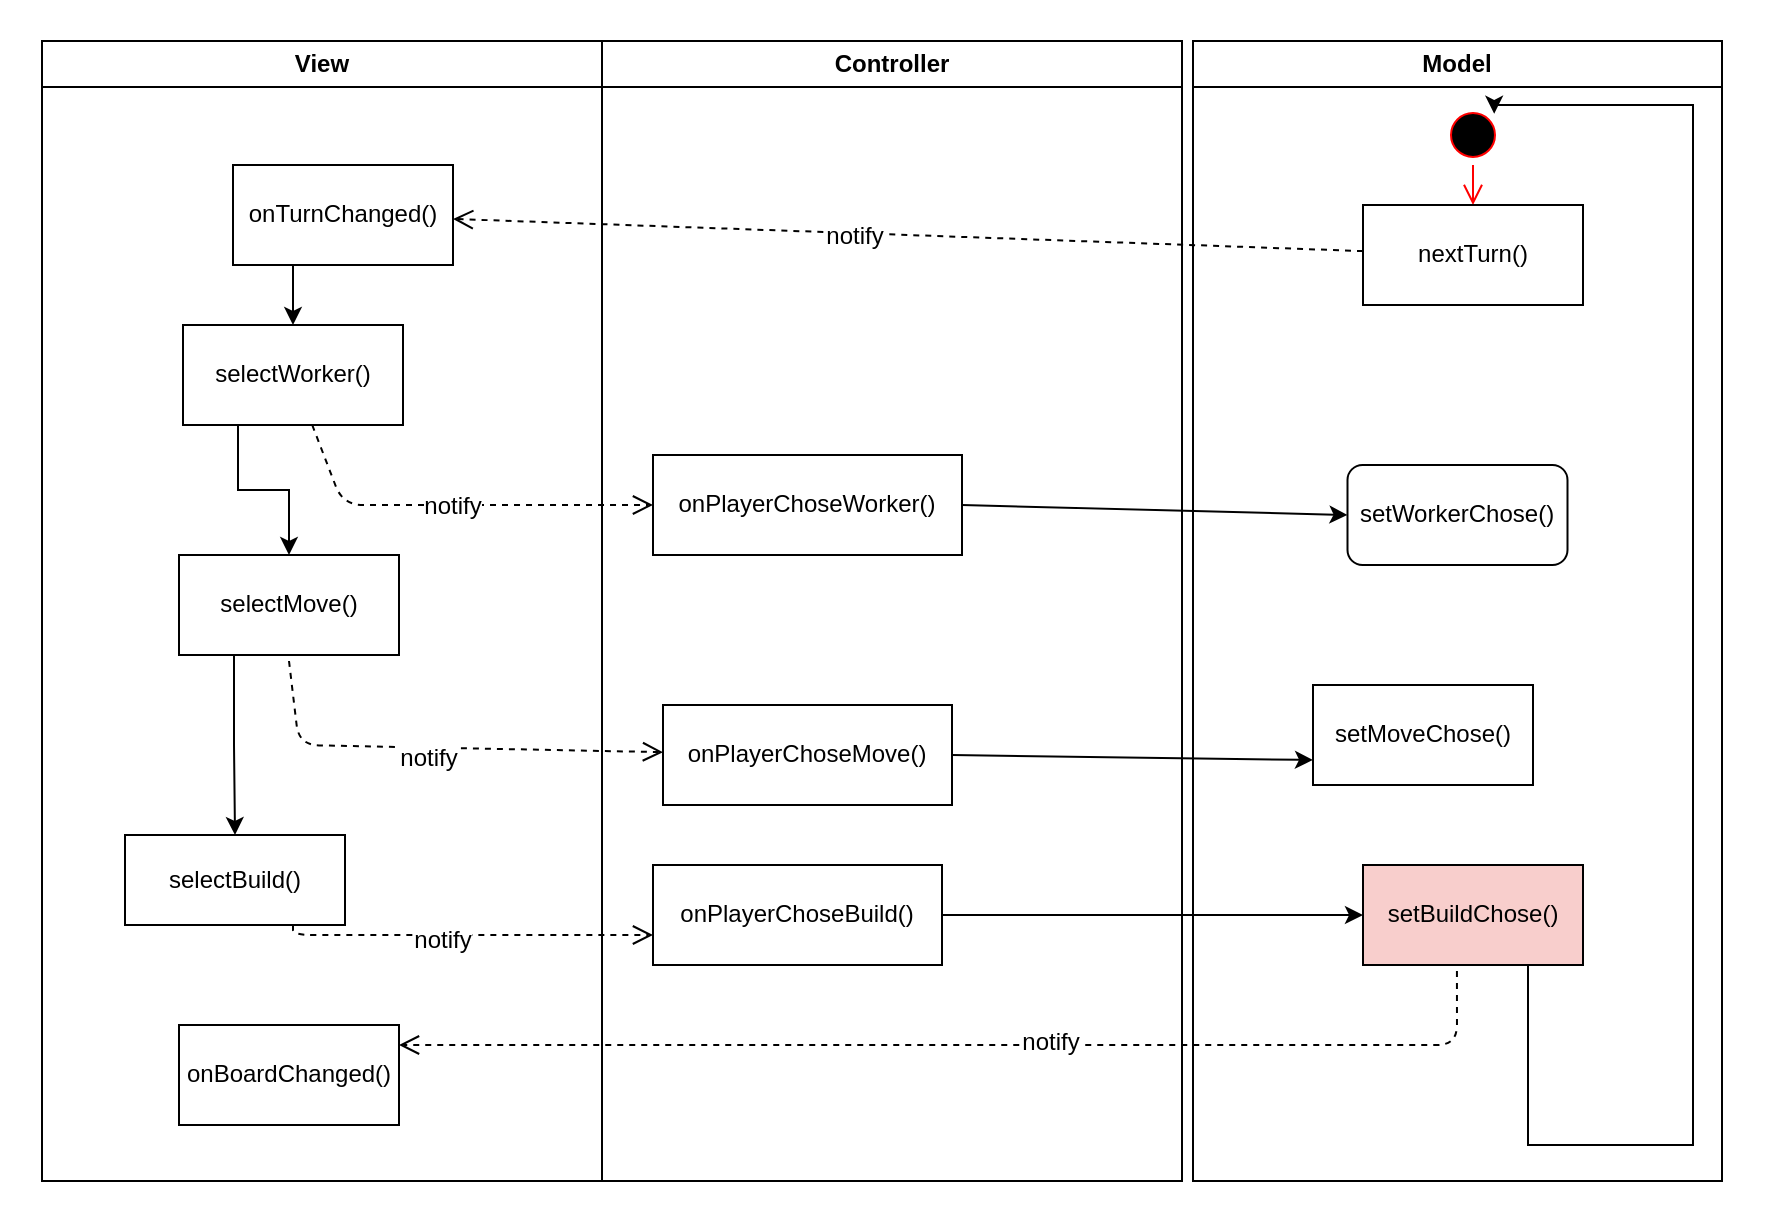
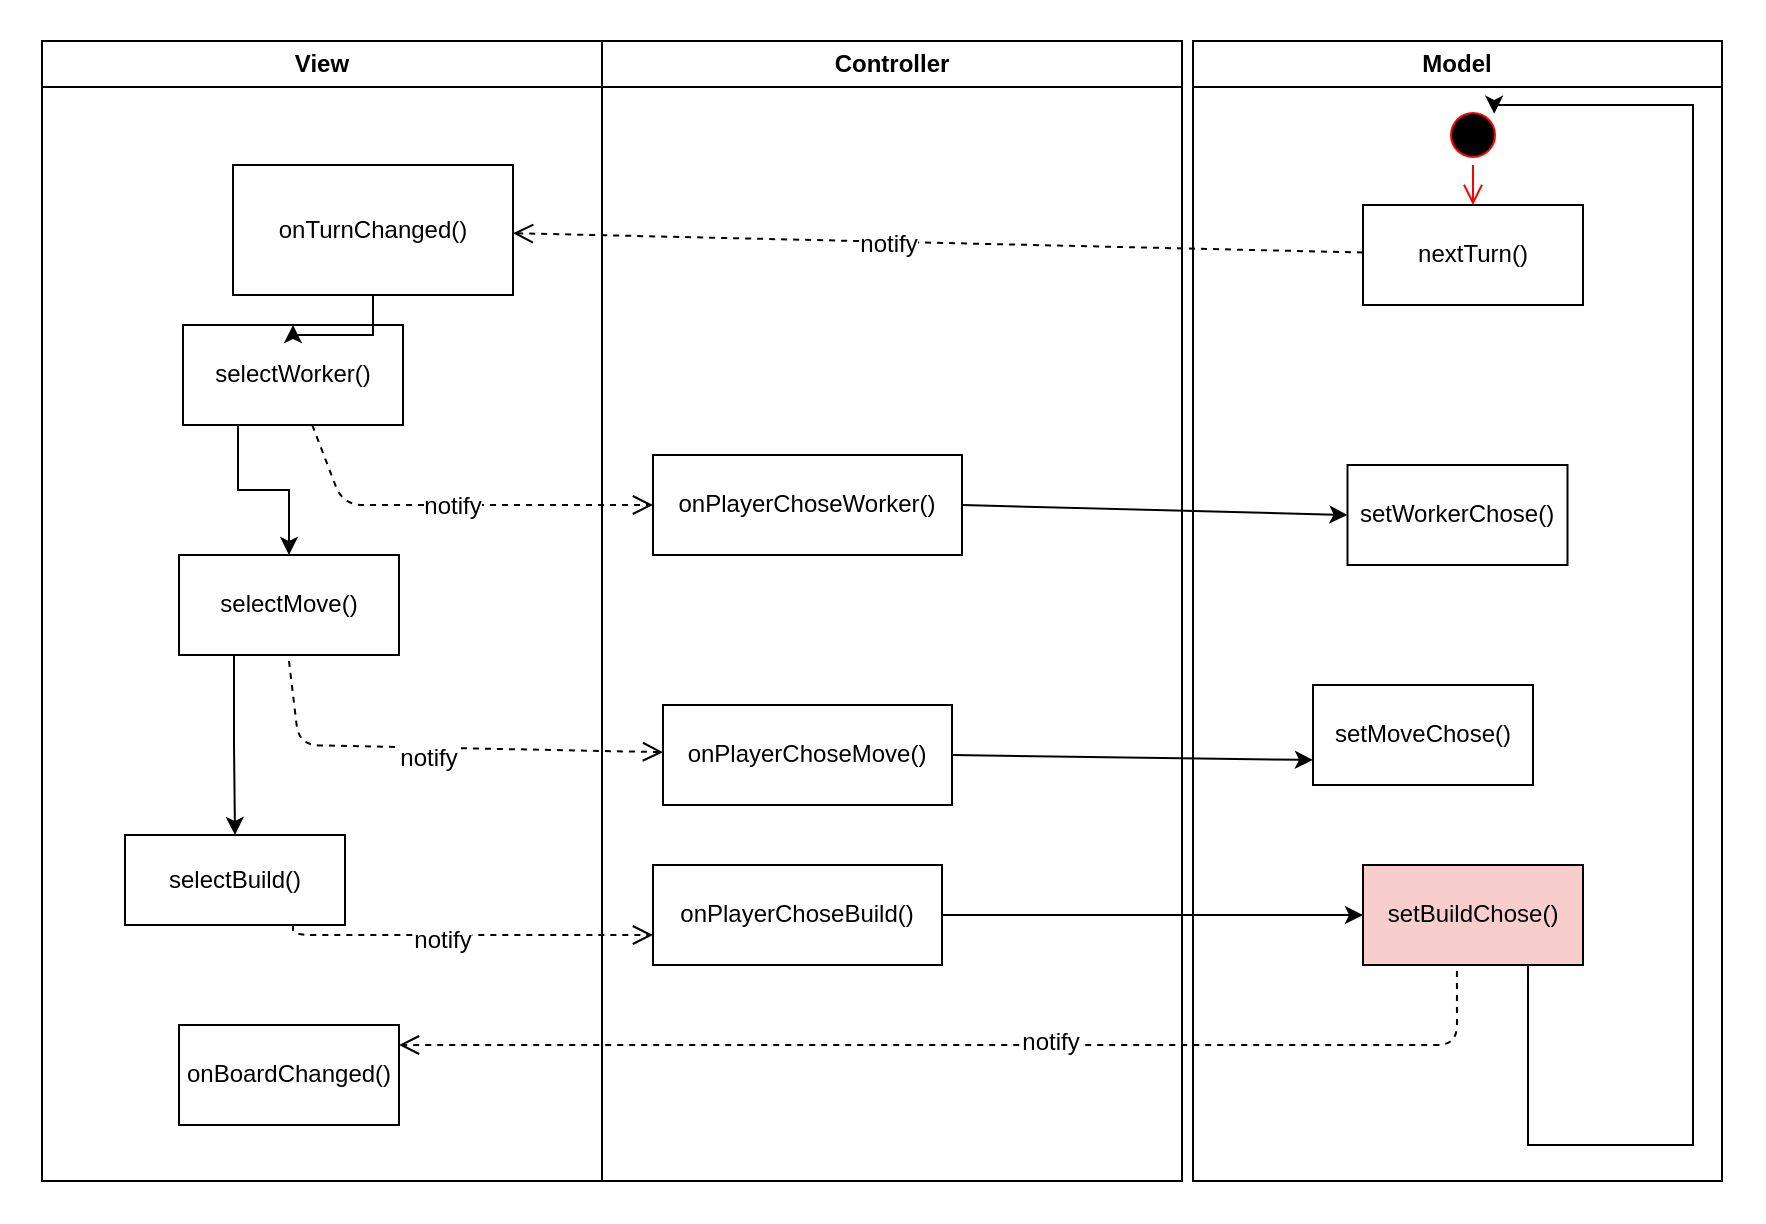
(343, 215) -> (373, 230)
(1458, 515) -> (1458, 515)
